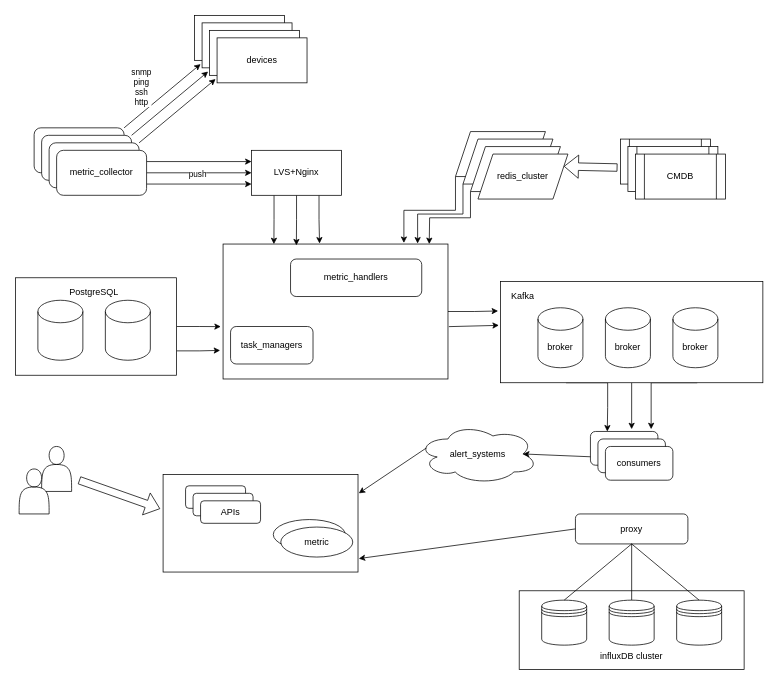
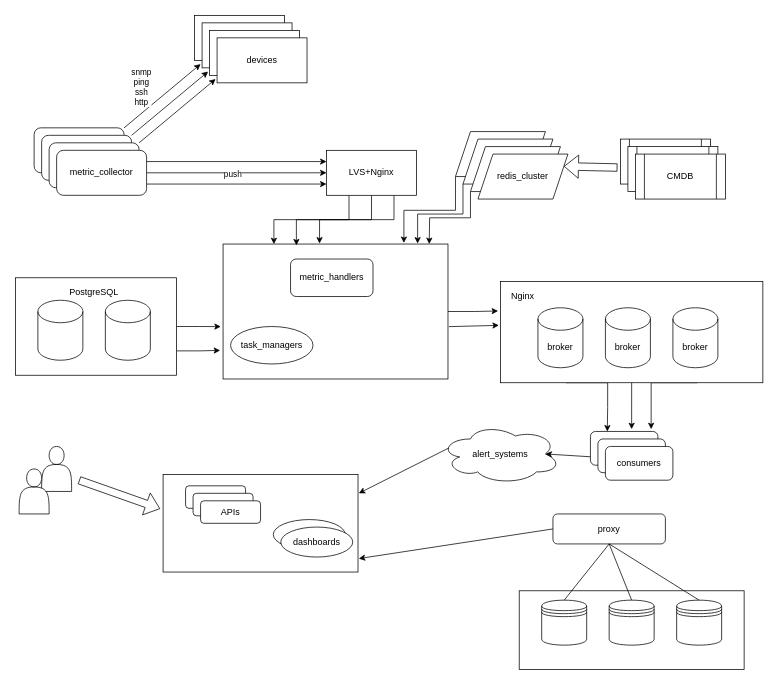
(297, 173) -> (372, 173)
(356, 278) -> (332, 278)
(523, 297) -> (523, 297)
(272, 345) -> (272, 345)
(478, 454) -> (501, 454)
(632, 529) -> (609, 529)
(317, 543) -> (317, 543)
(632, 657) -> none
